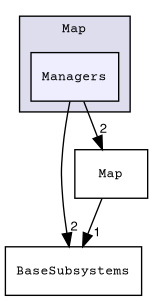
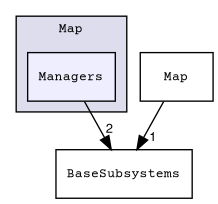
(91, 120) -> none
